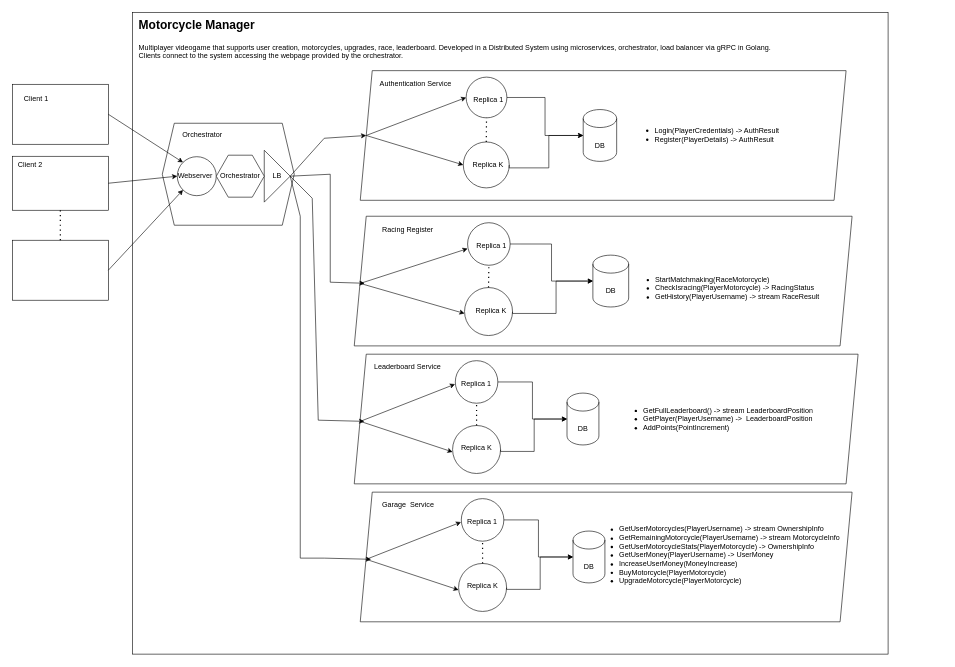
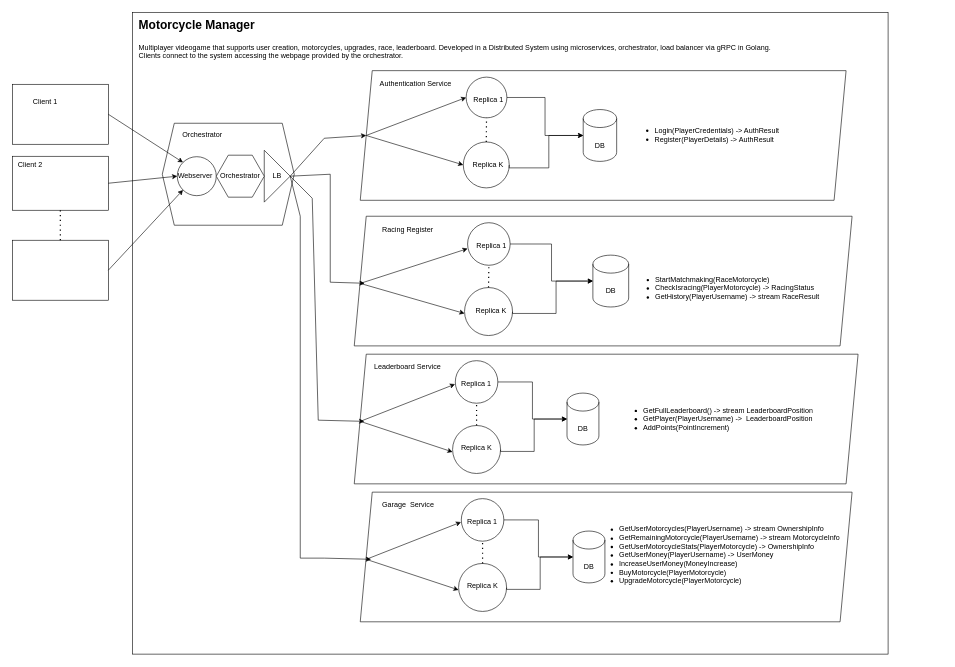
(36, 99) -> (45, 102)
